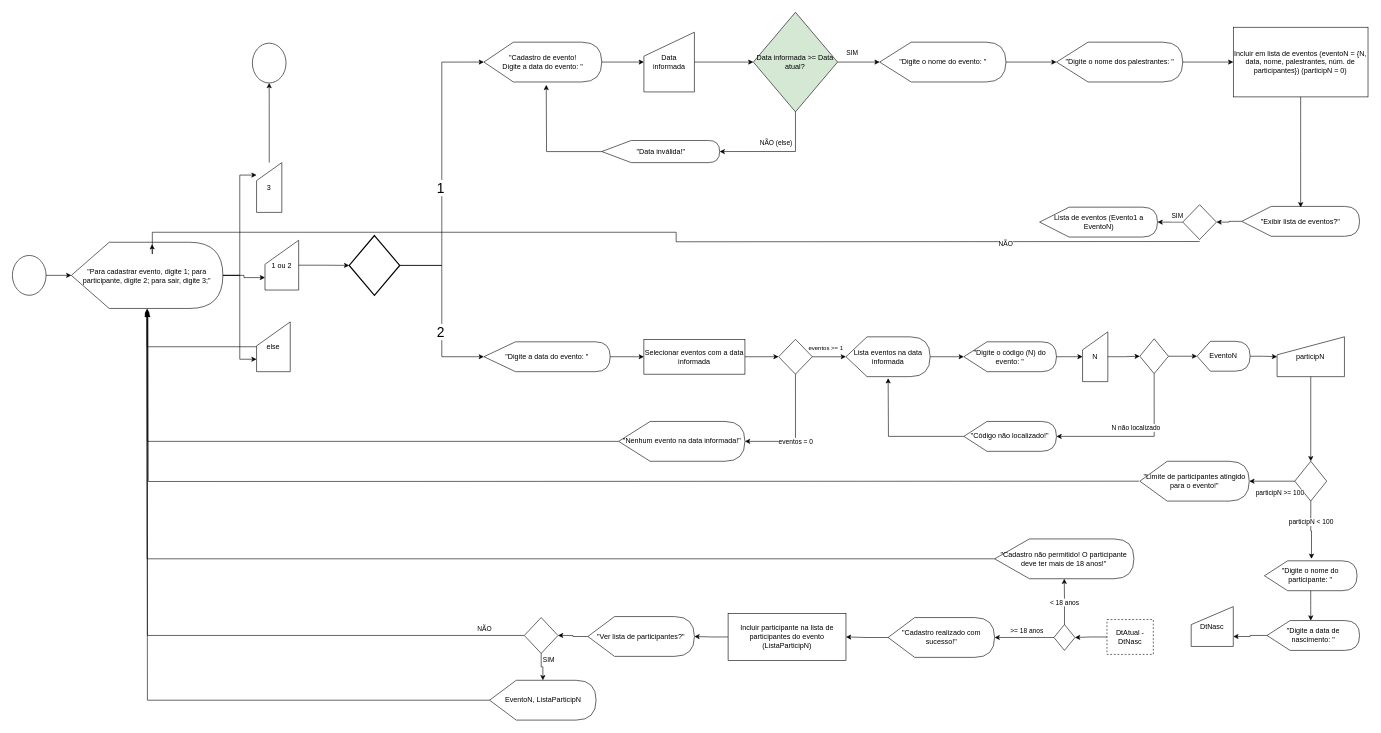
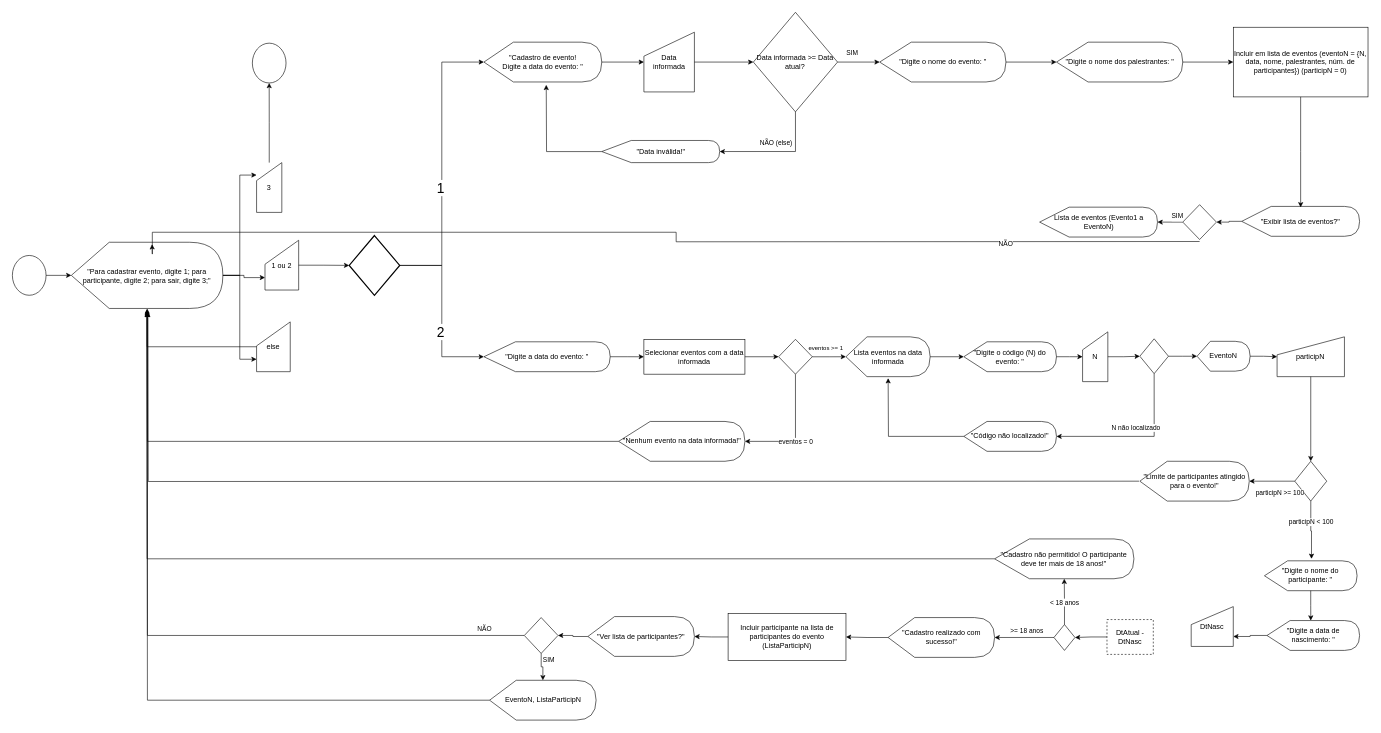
(796, 62) -> (796, 62)
